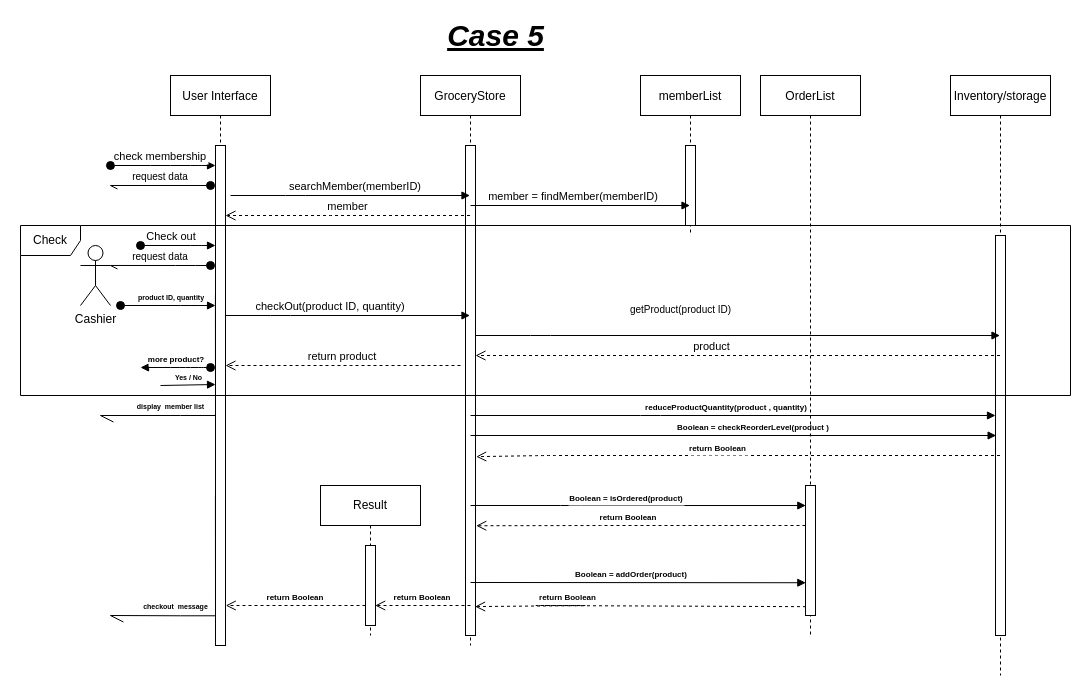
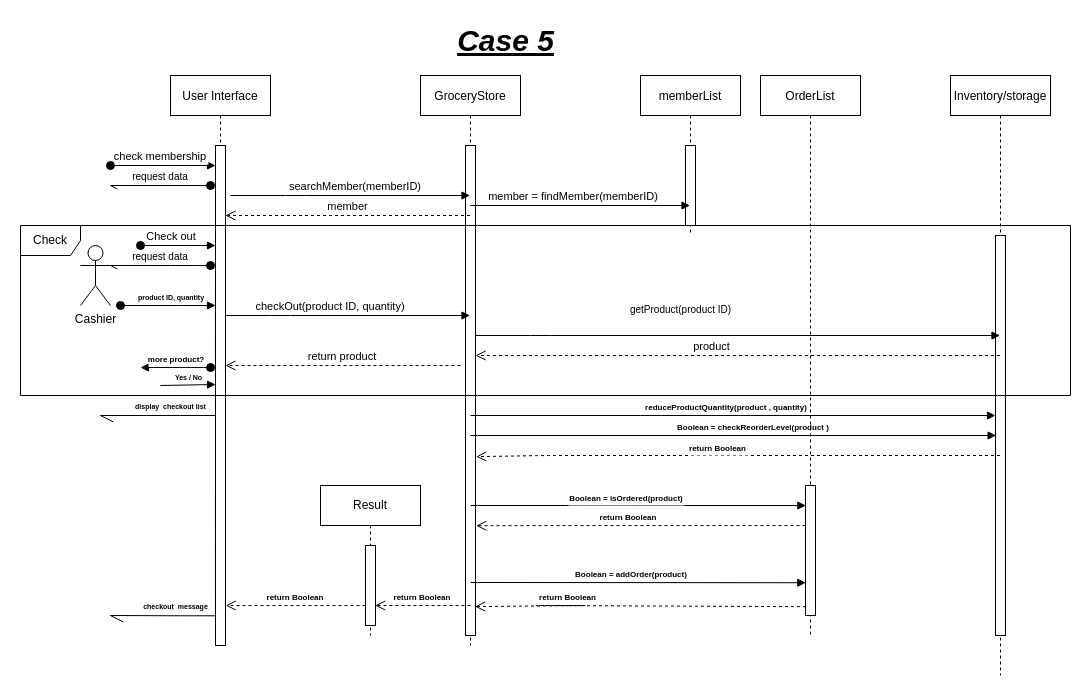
(496, 36) -> (506, 41)
(171, 406) -> (171, 406)
